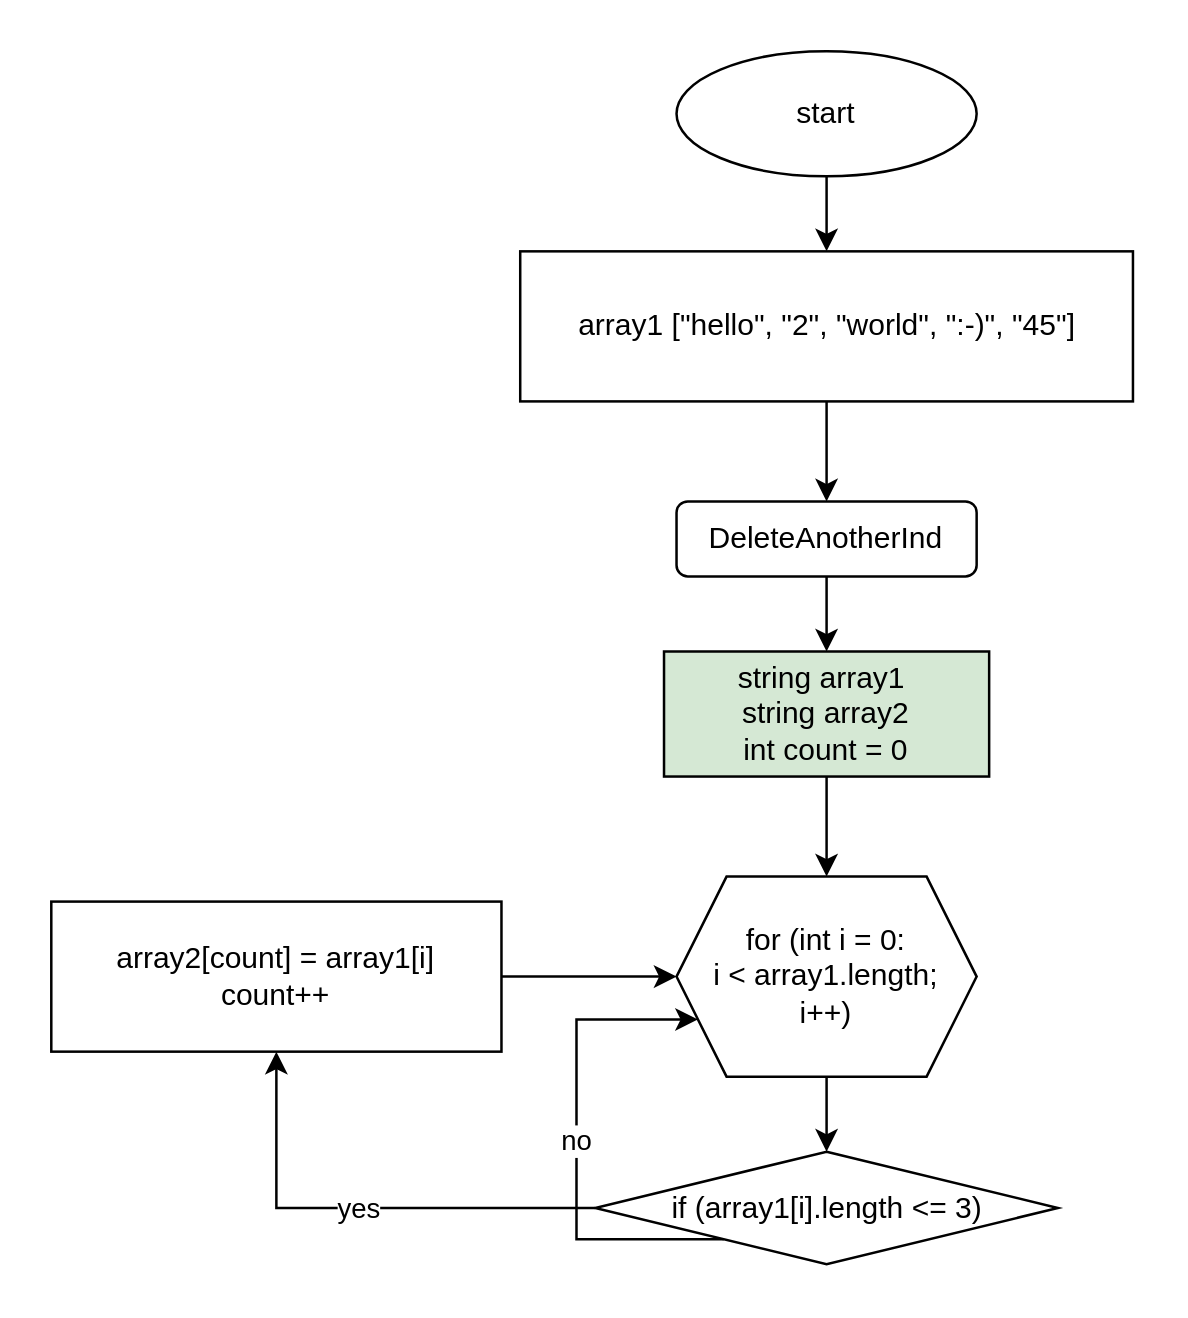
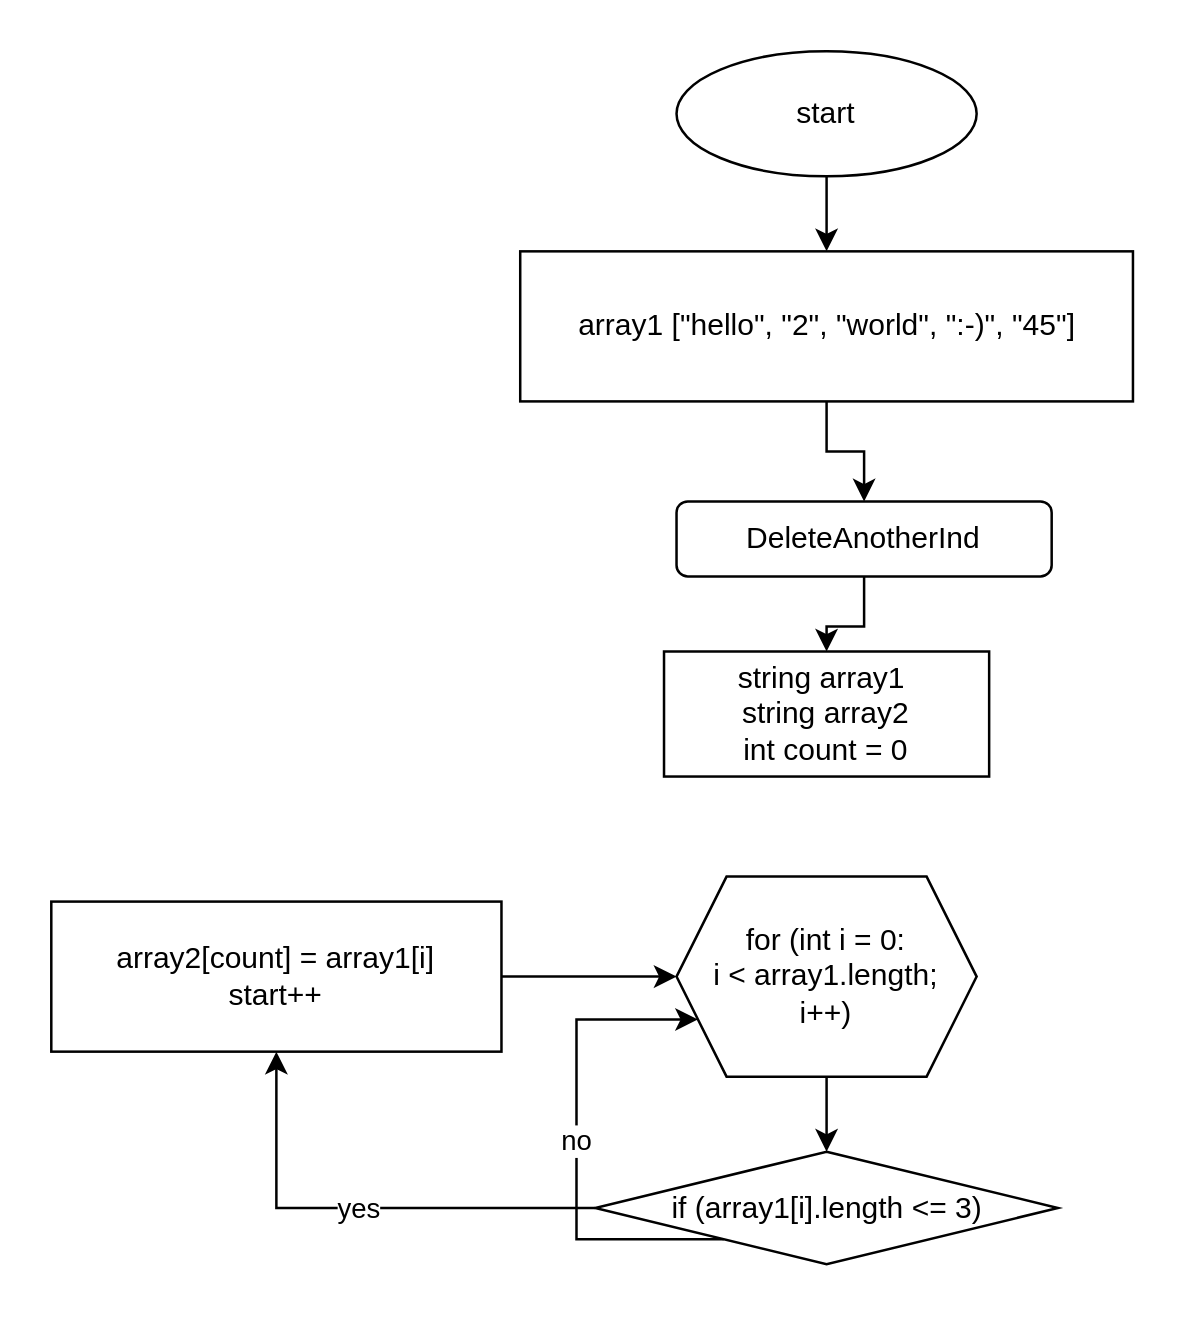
(826, 539) -> (864, 539)
(826, 714) -> (826, 714)
(826, 818) -> none
(276, 976) -> (276, 976)
